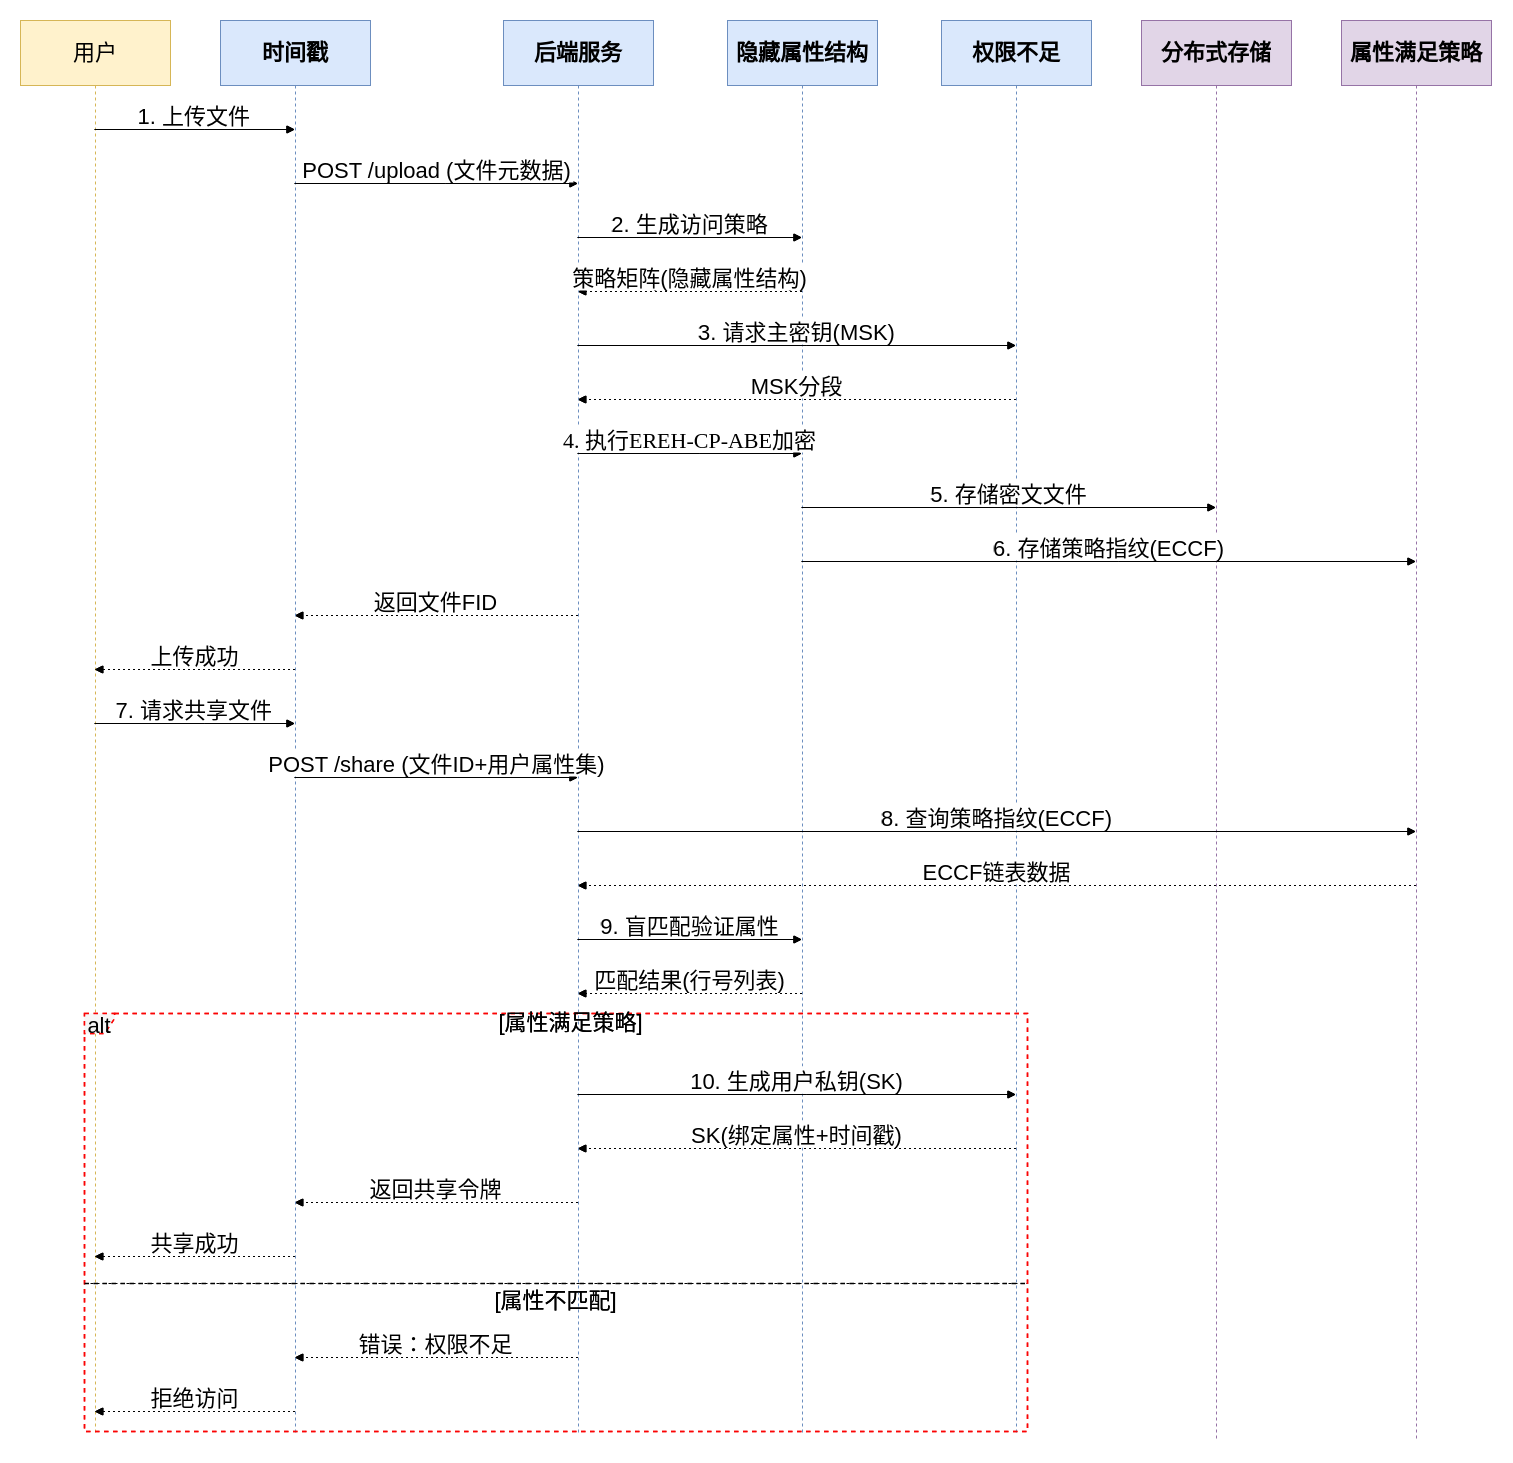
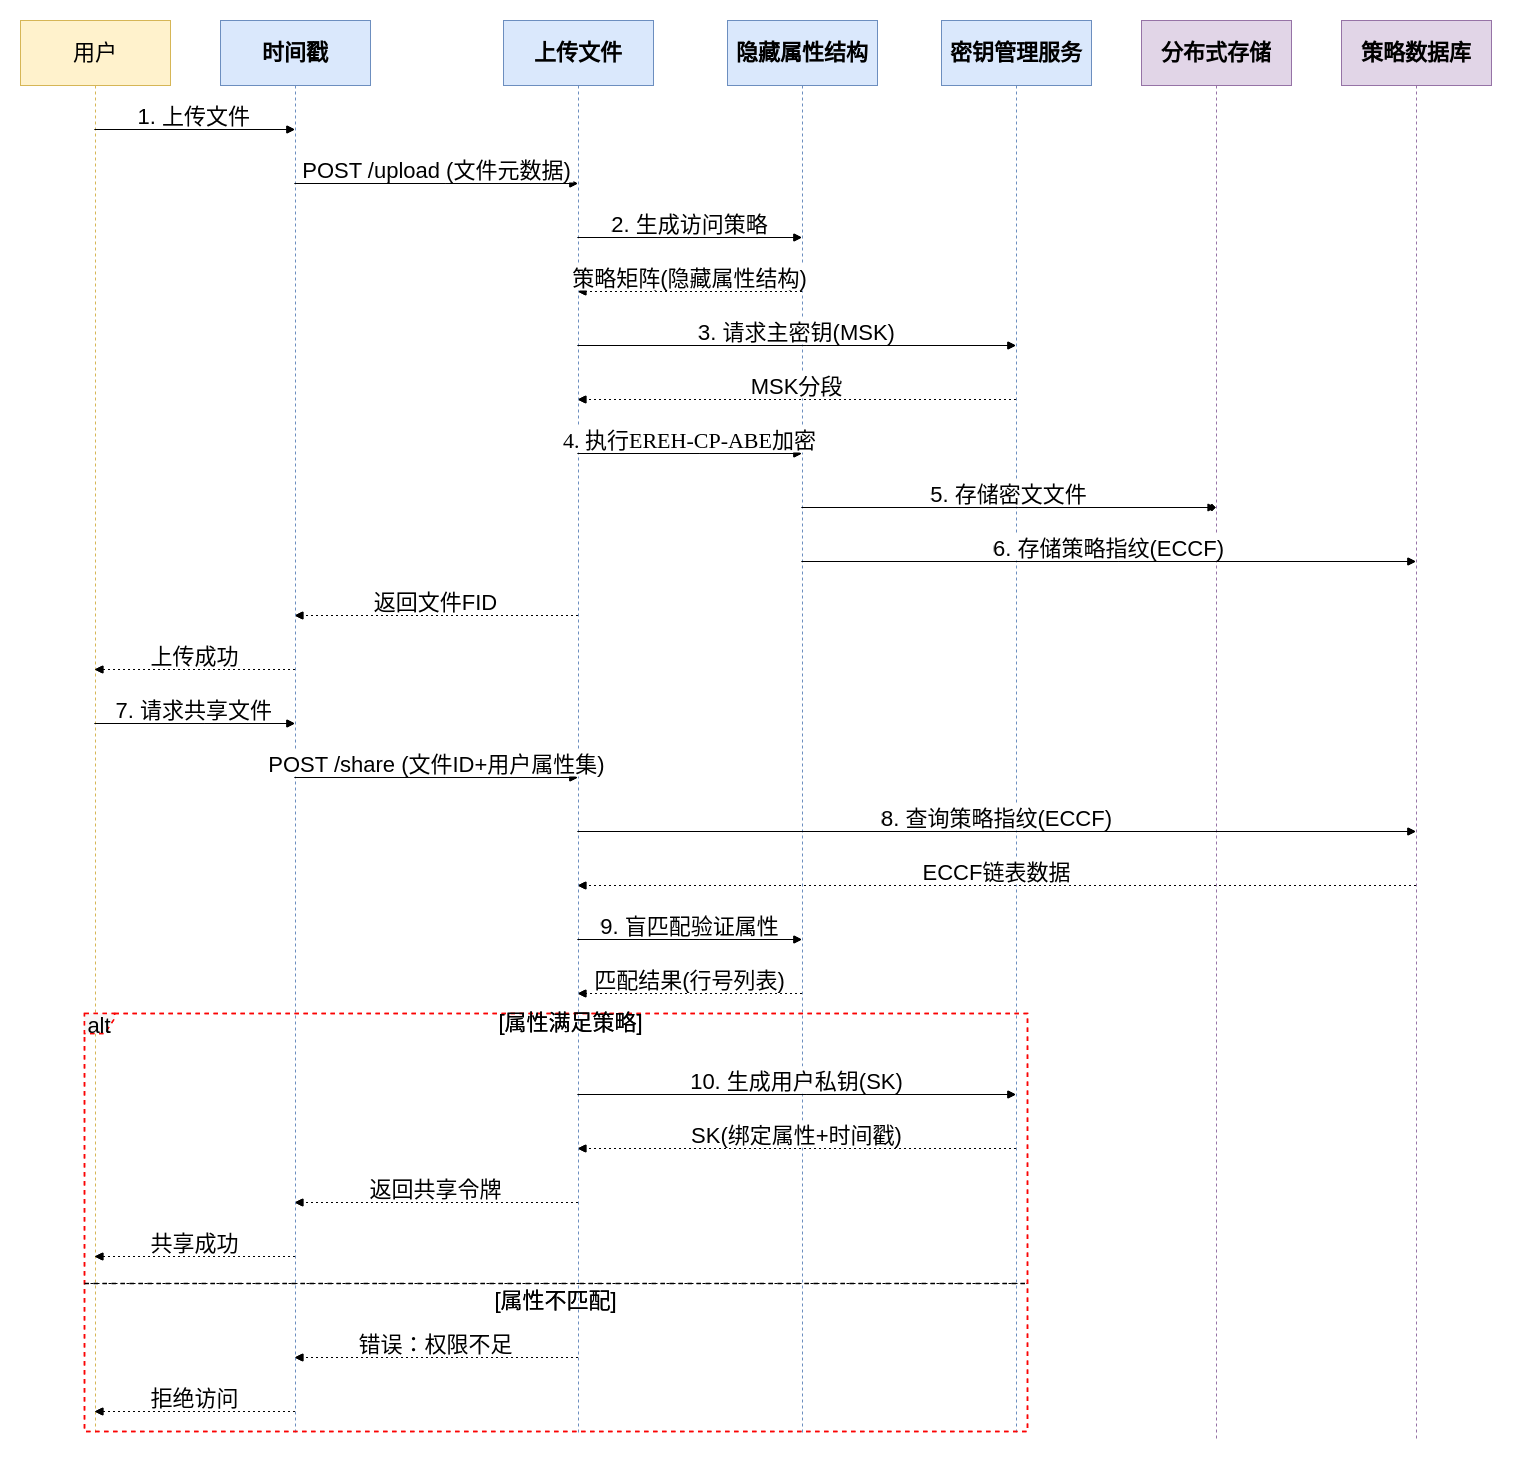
(579, 54) -> (579, 54)
(1017, 54) -> (1017, 54)
(1417, 54) -> (1417, 54)
(1208, 508) -> (1208, 508)
